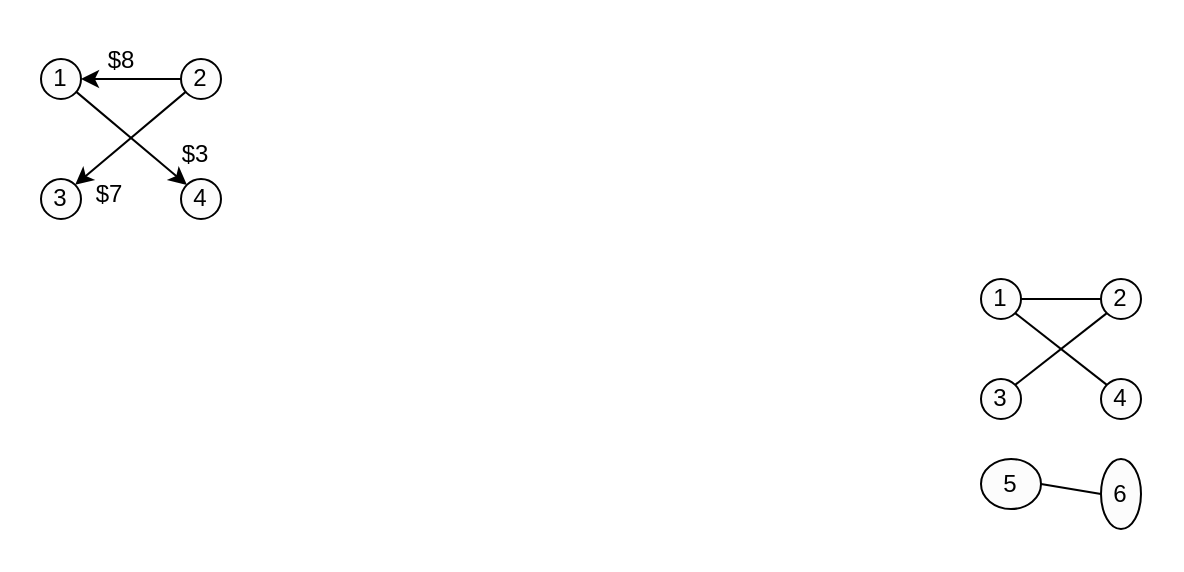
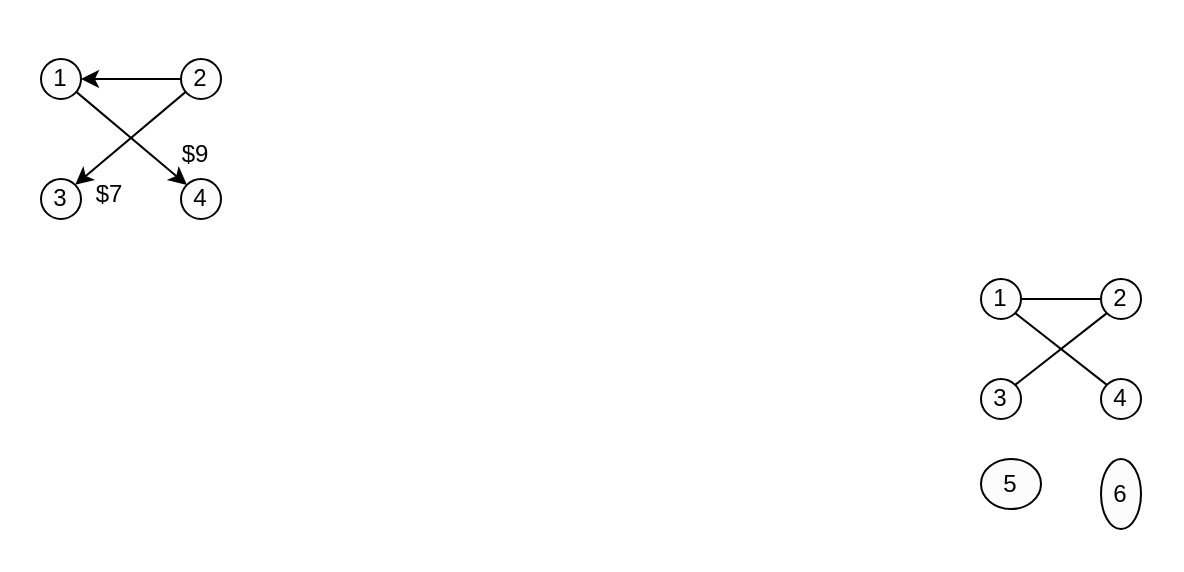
(121, 61) -> none
(196, 155) -> (196, 155)
(1071, 489) -> none
